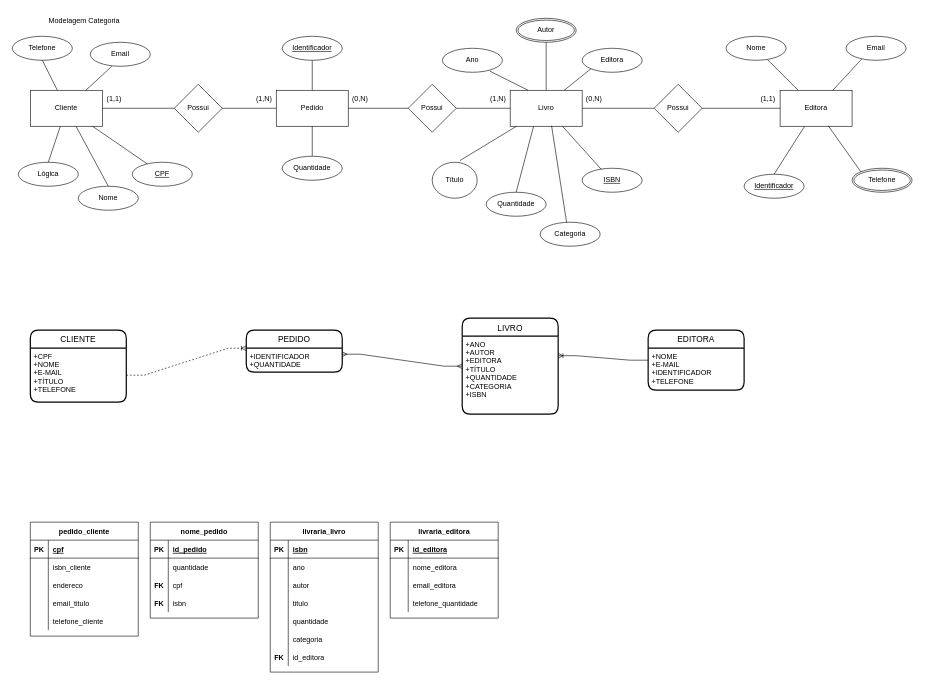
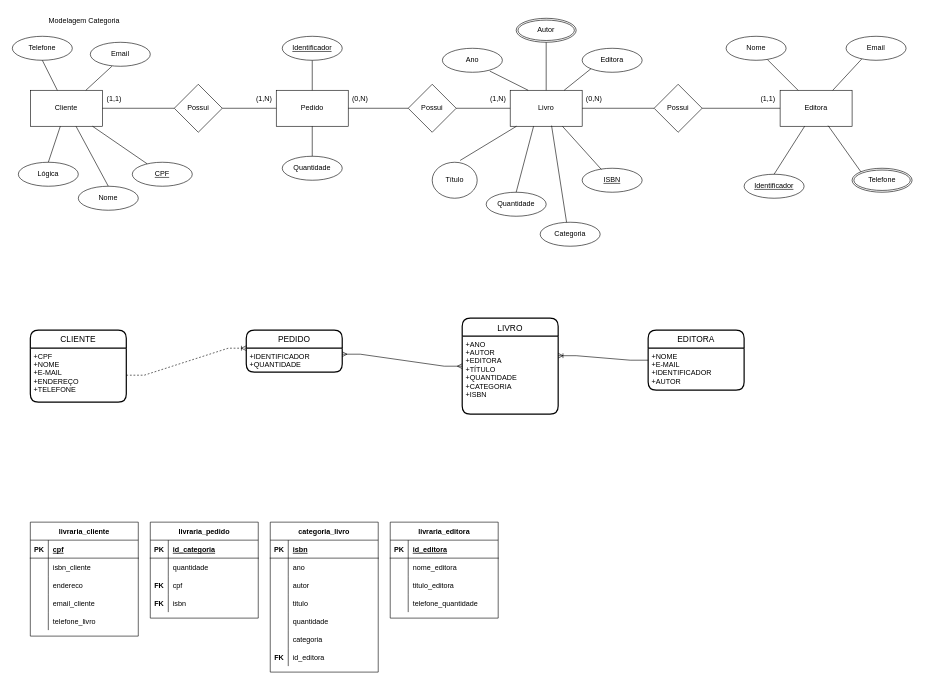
(42, 356) -> (42, 356)
(662, 356) -> (662, 356)
(84, 532) -> (84, 532)
(204, 532) -> (204, 532)
(324, 532) -> (324, 532)
(189, 550) -> (195, 550)
(436, 586) -> (438, 586)
(73, 604) -> (75, 604)
(82, 622) -> (78, 622)
